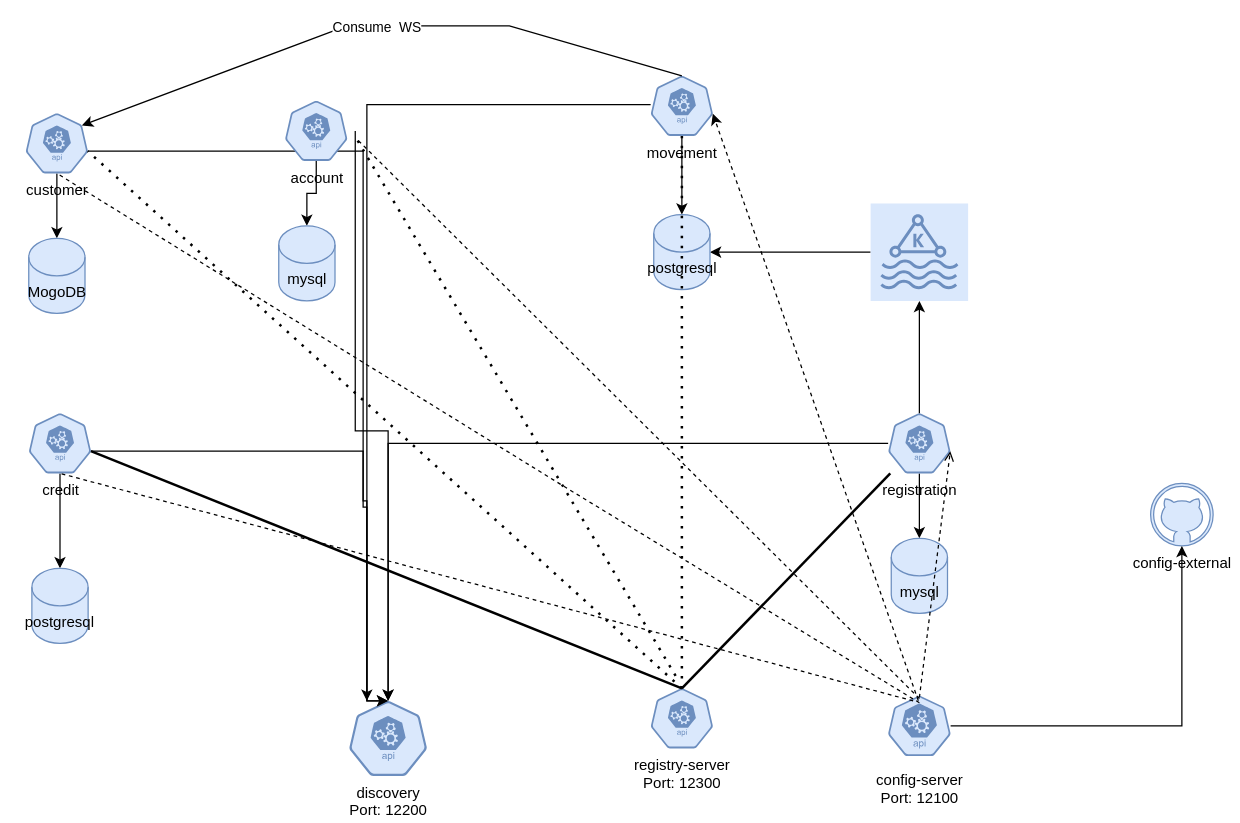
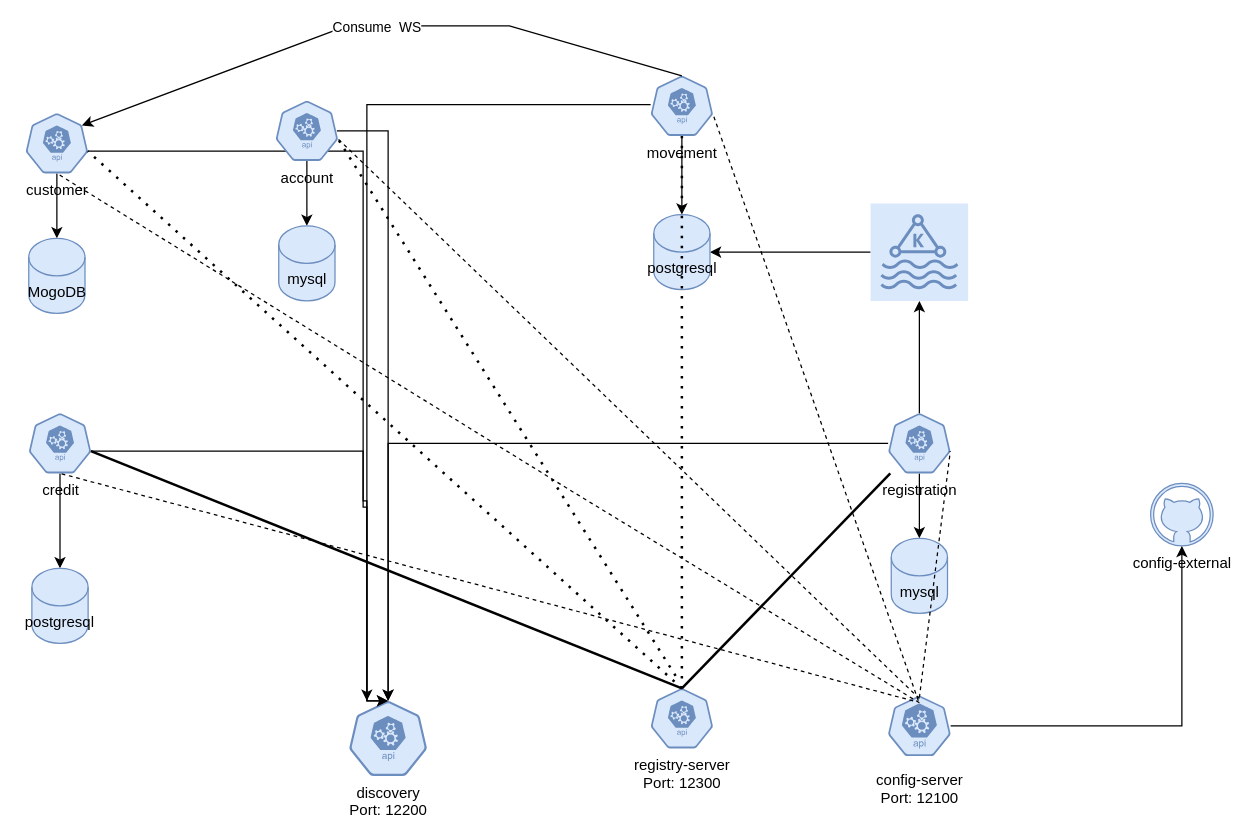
(716, 123) -> (715, 119)
(316, 131) -> (307, 131)
(950, 457) -> (950, 455)
